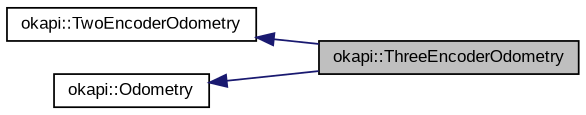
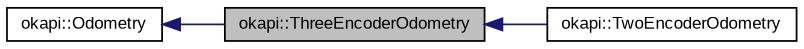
(296, 42) -> (525, 24)
